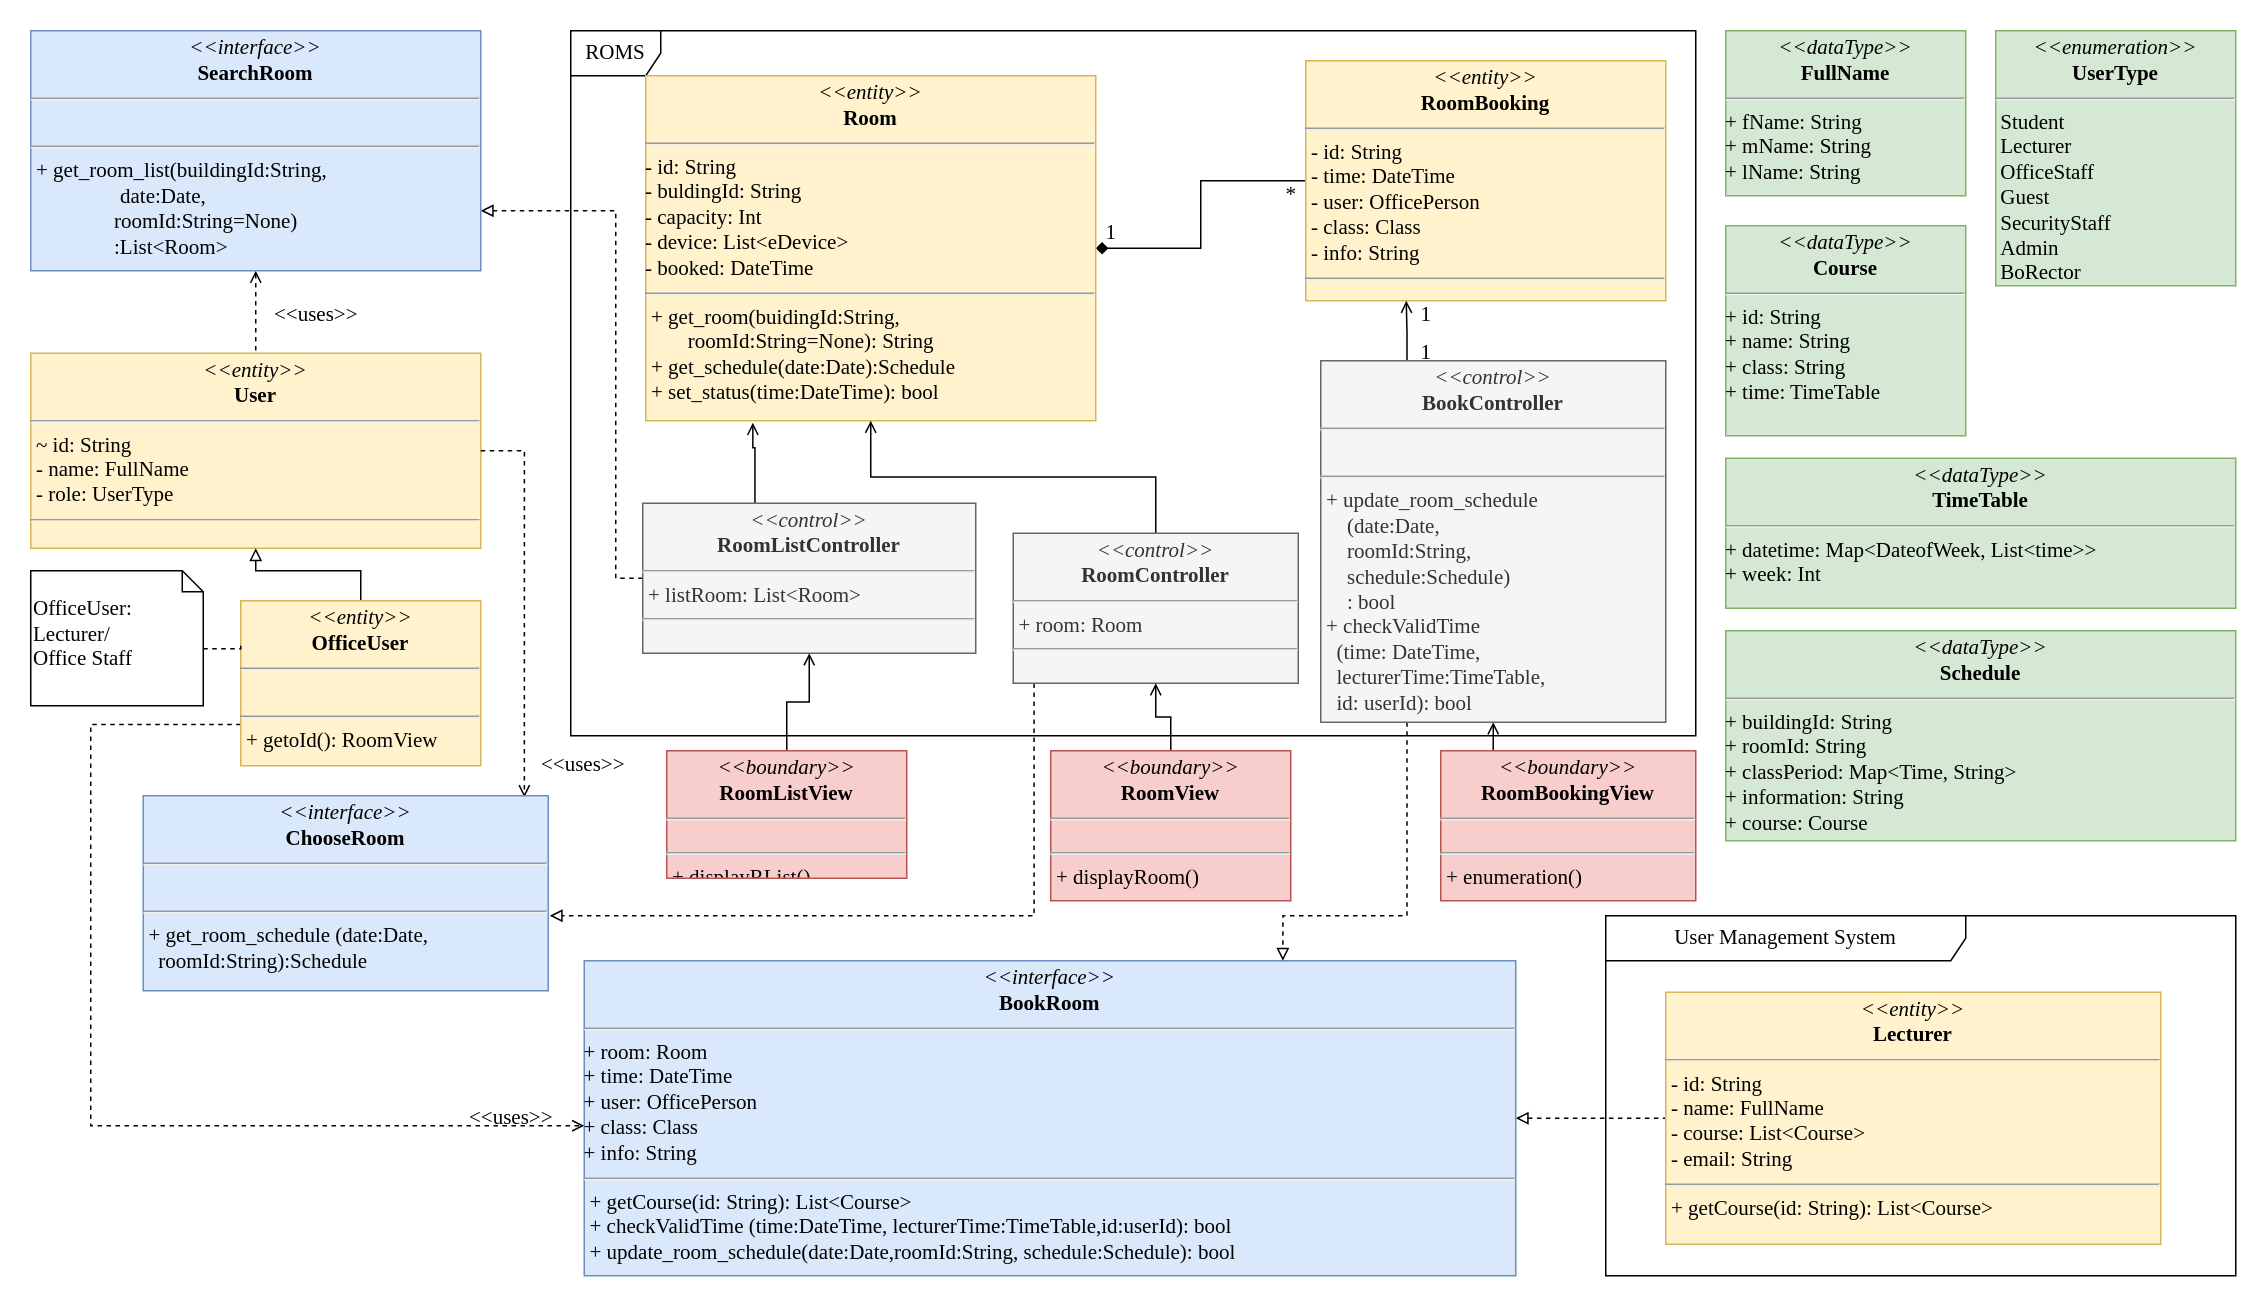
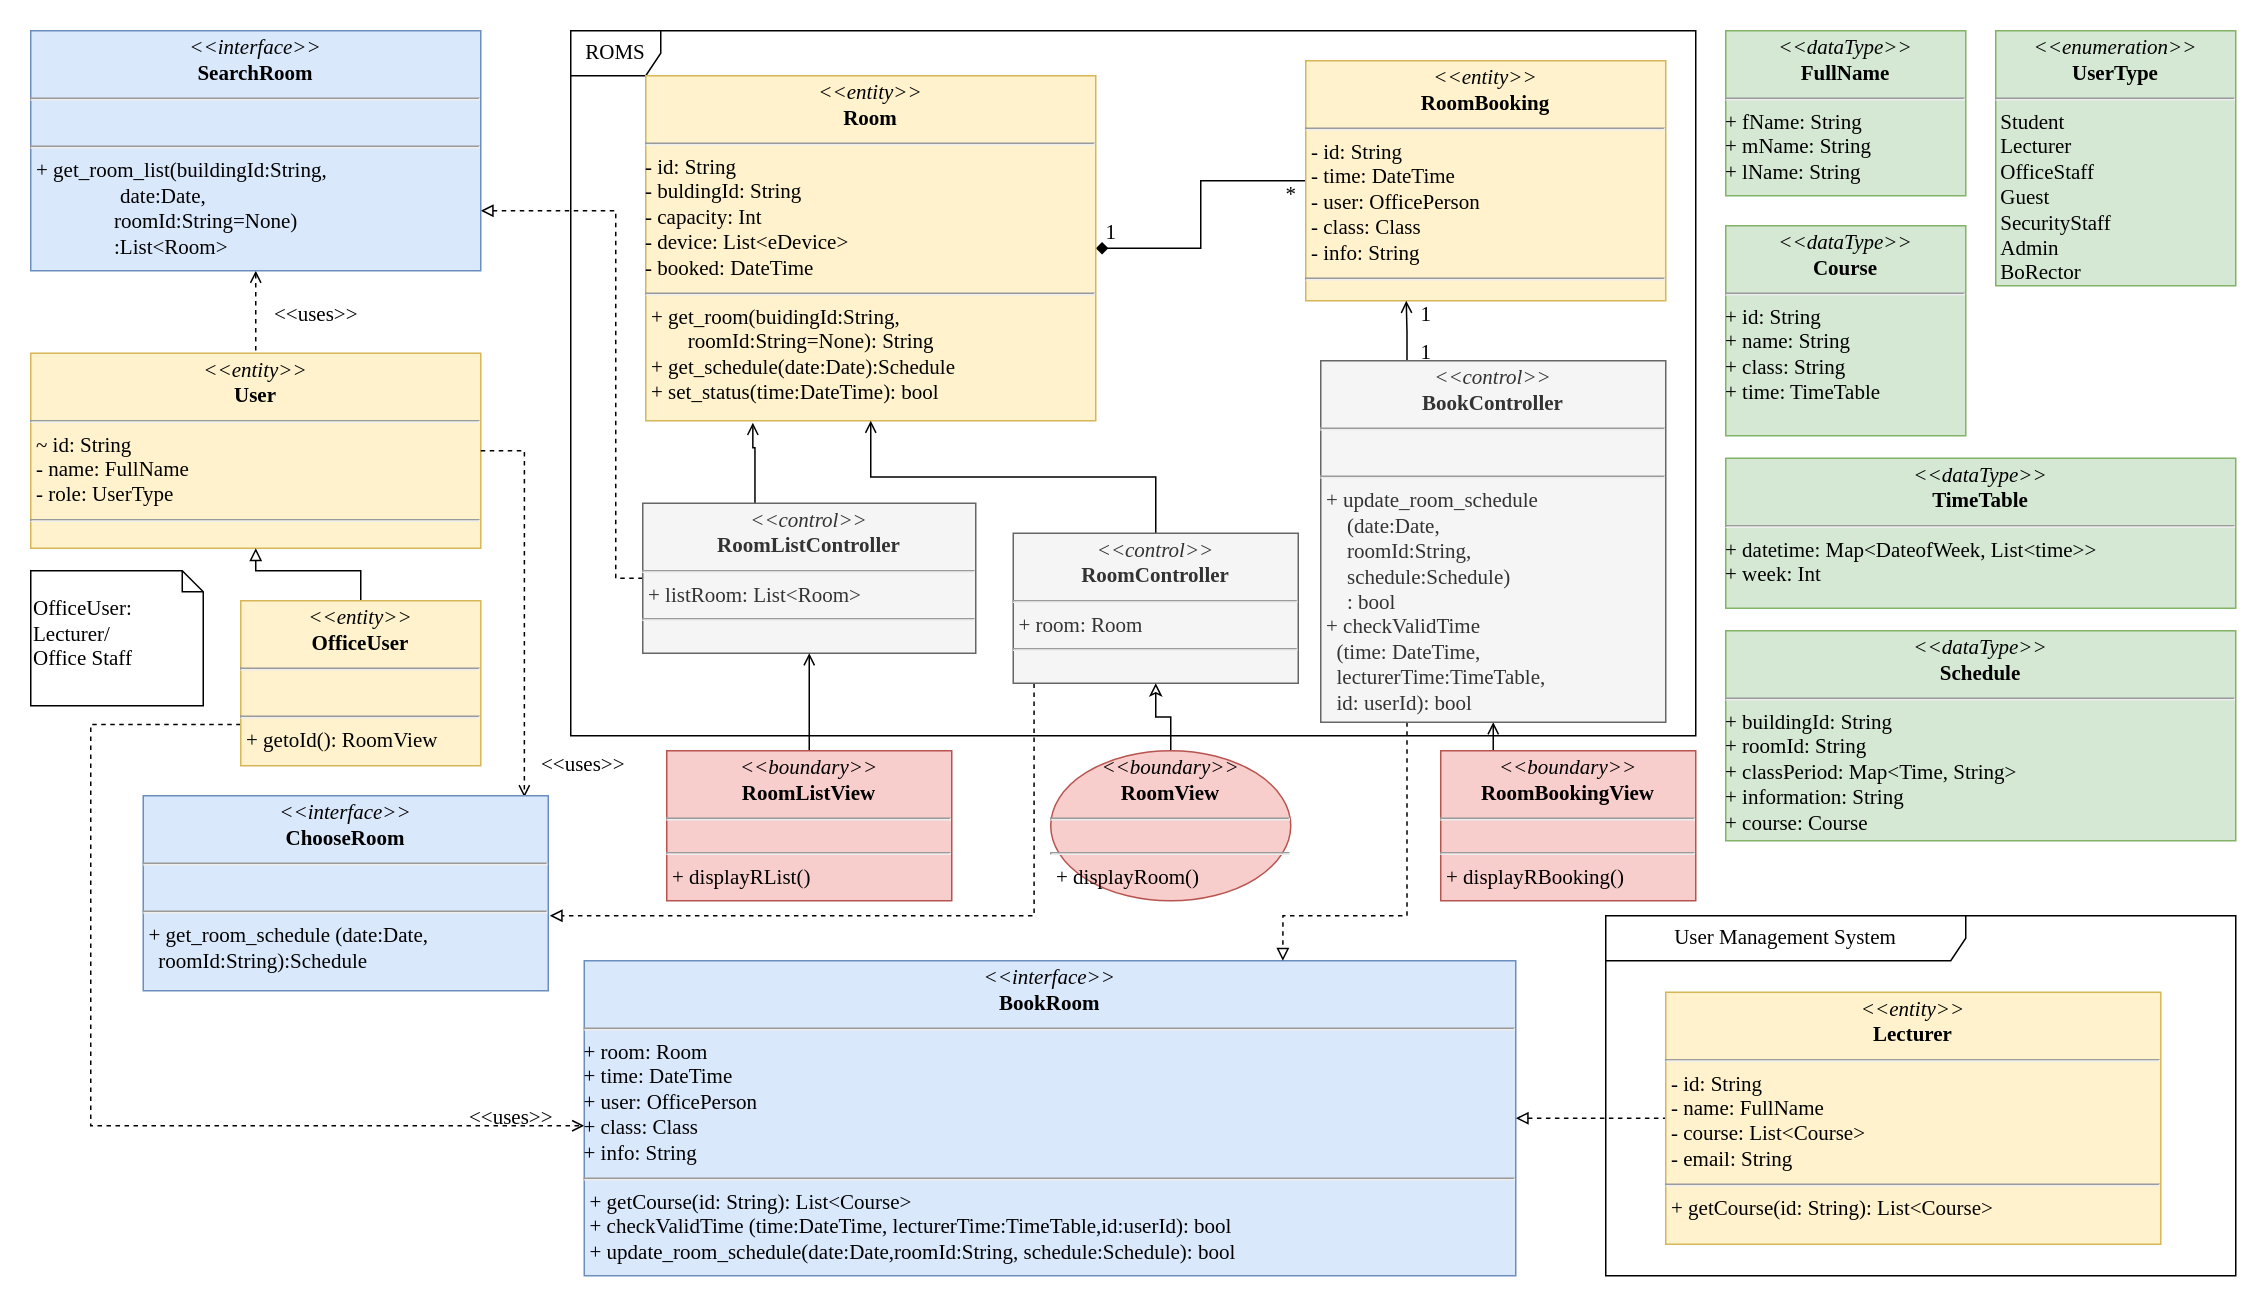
(226, 649) -> none
(1156, 692) -> (1156, 695)
(1523, 789) -> (1542, 789)
(787, 815) -> (809, 826)
(1171, 826) -> (1171, 826)
